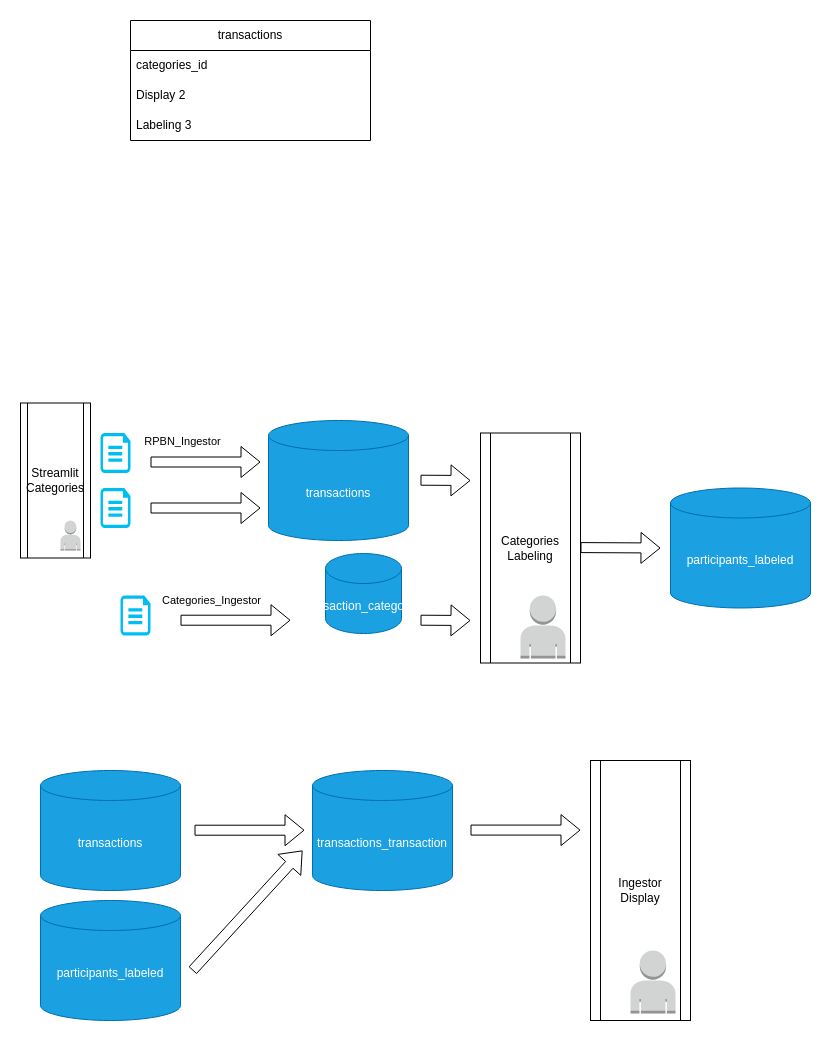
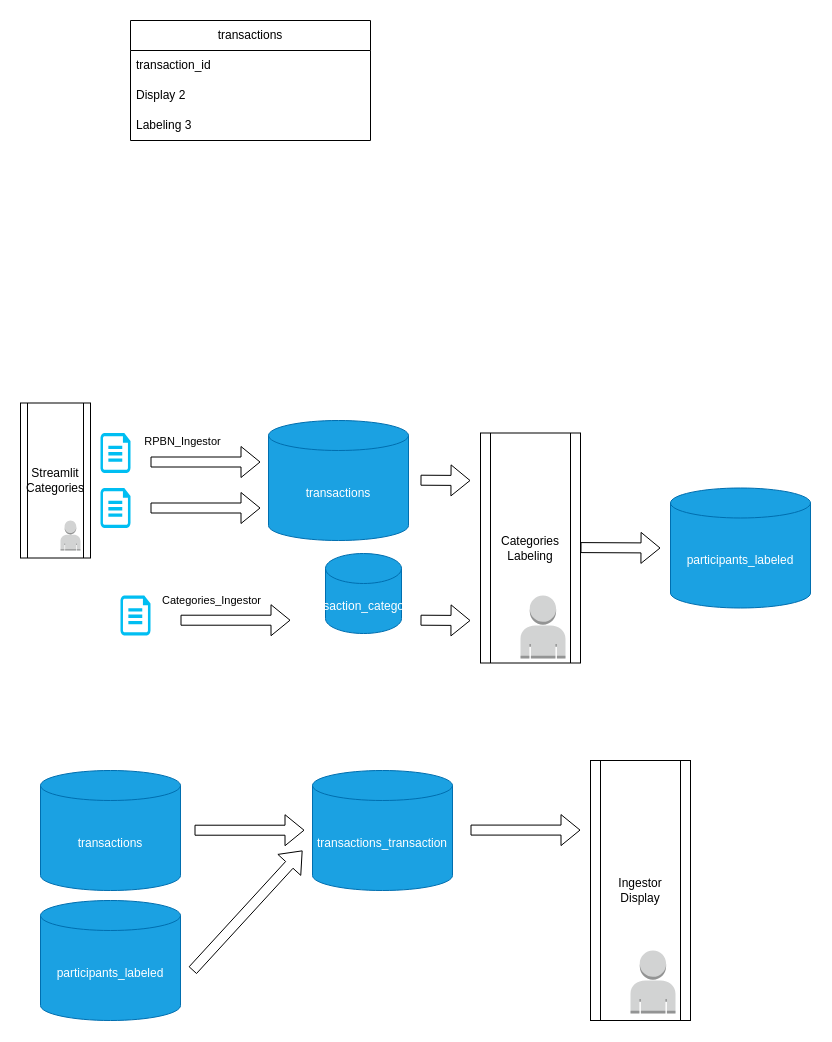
(177, 66) -> (180, 66)
